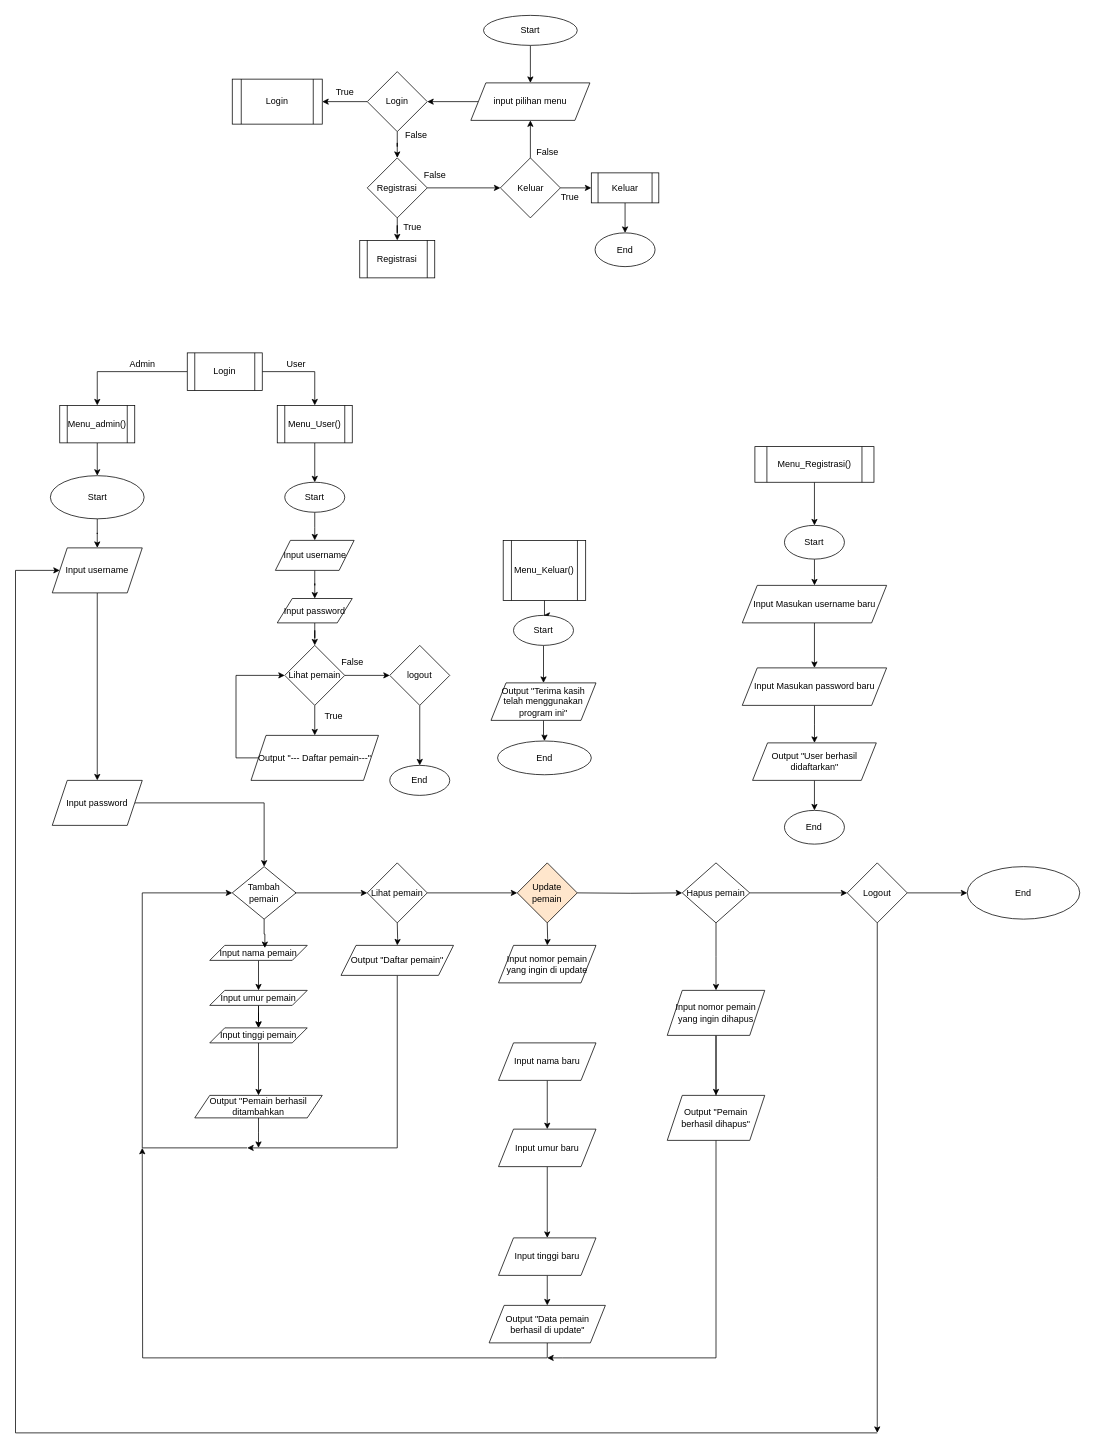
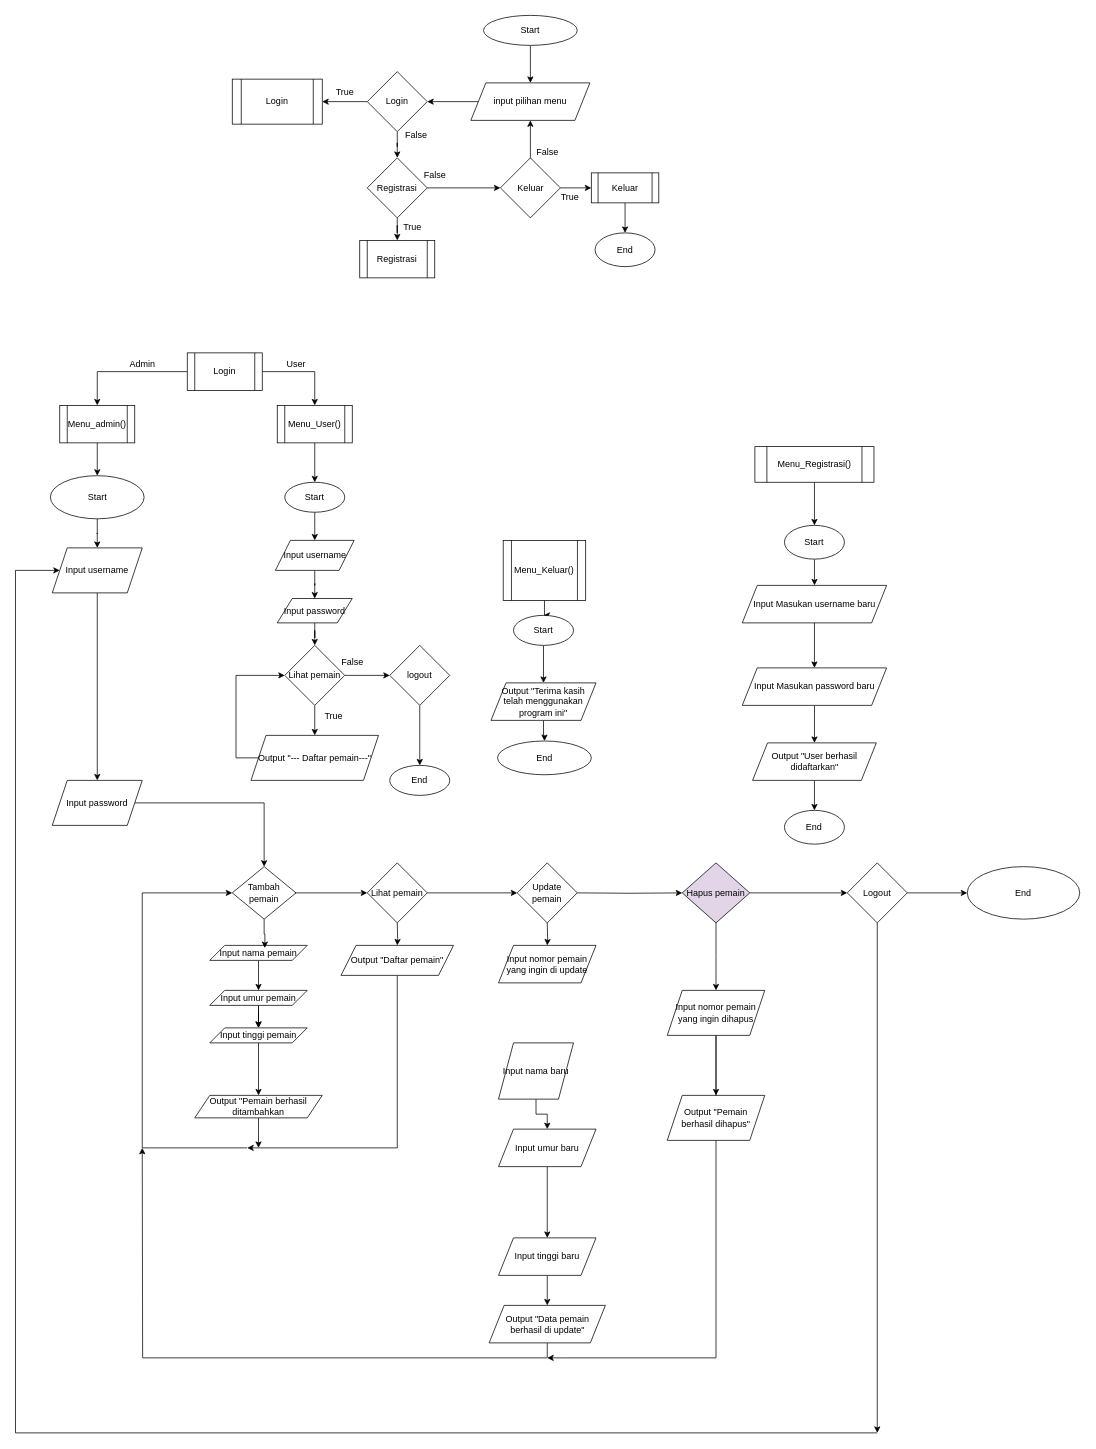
(547, 893) -> (547, 893)
(716, 893) -> (716, 893)
(547, 1062) -> (536, 1071)
